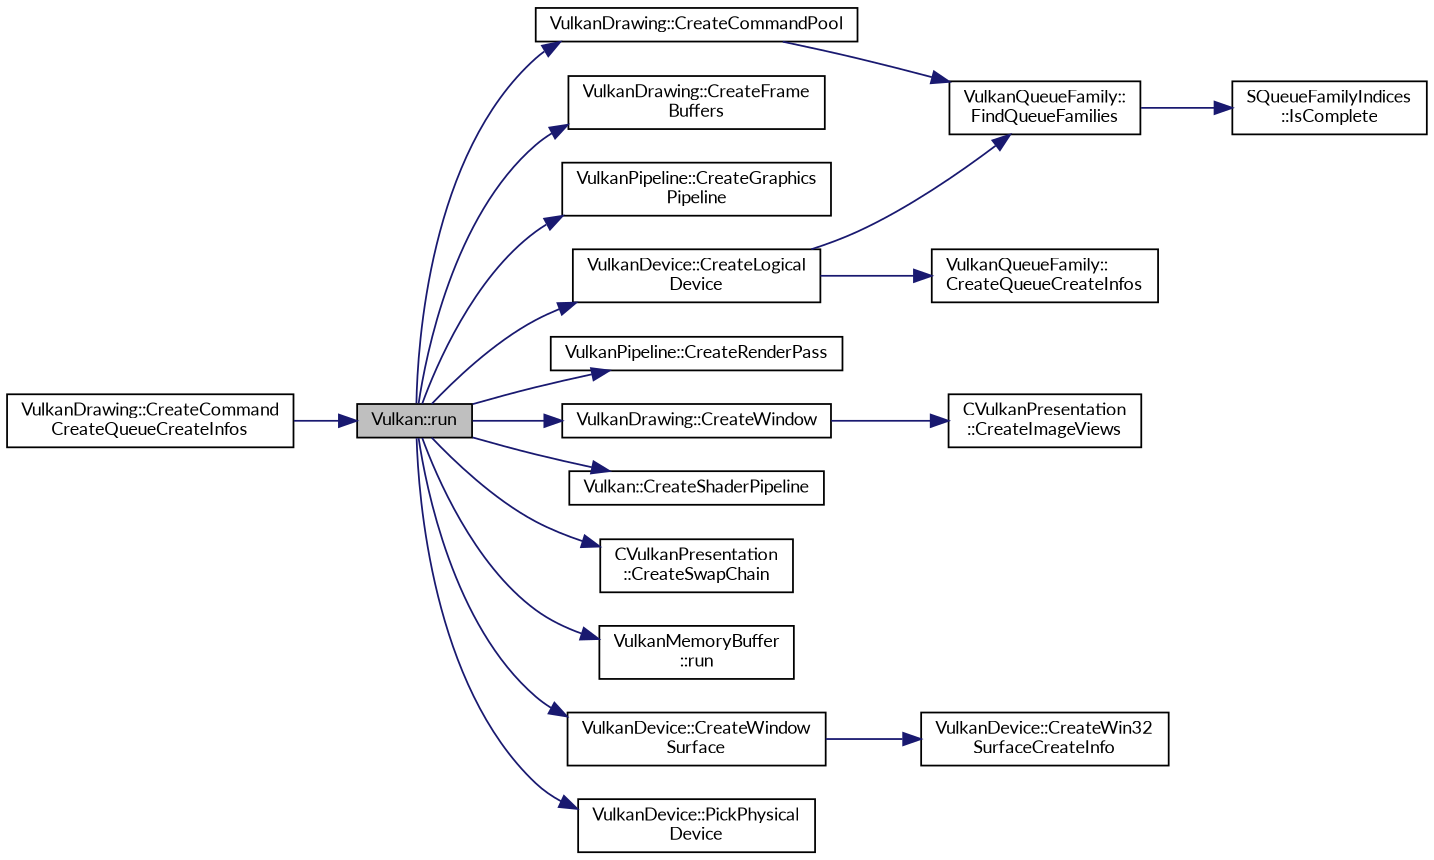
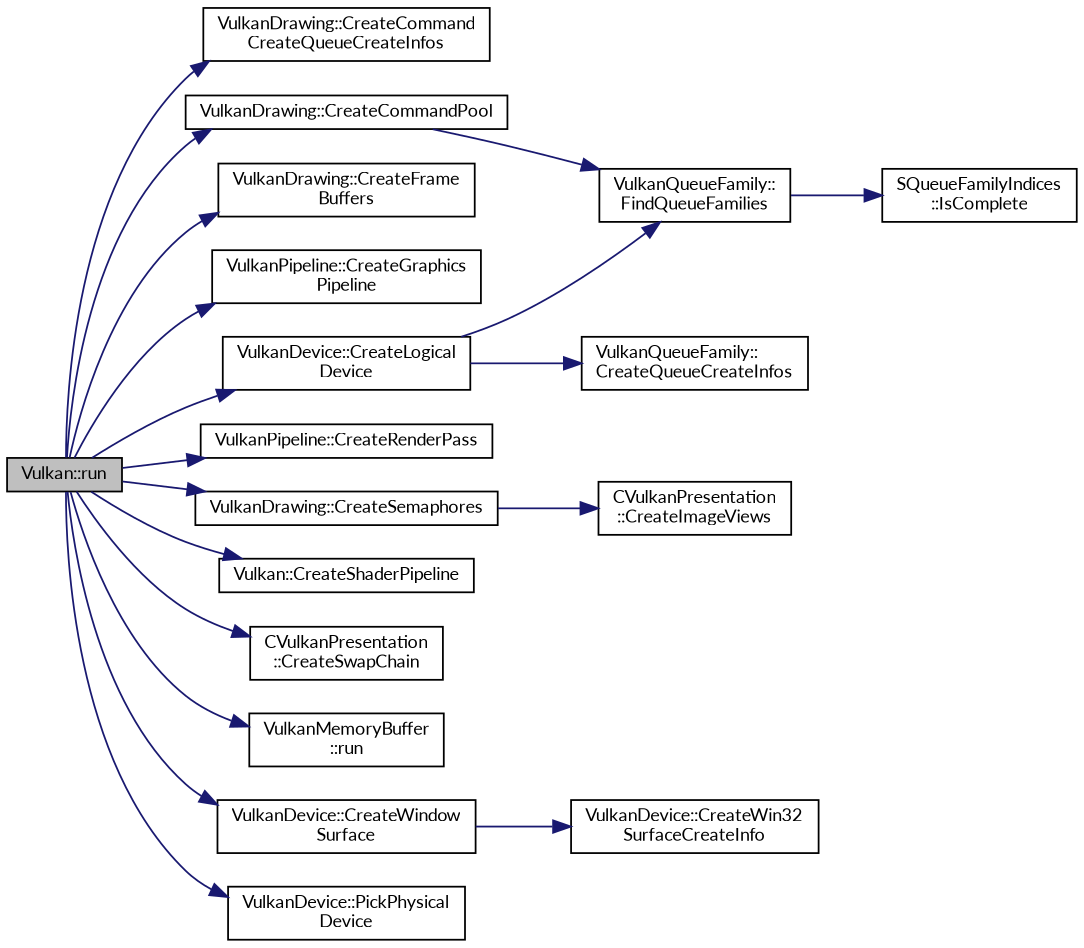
(316, 421) -> (93, 251)
(697, 421) -> (347, 508)
